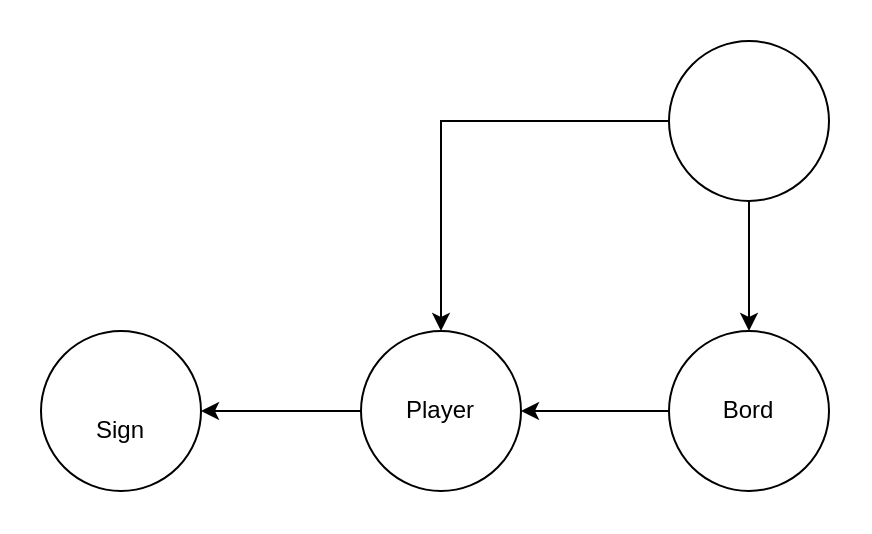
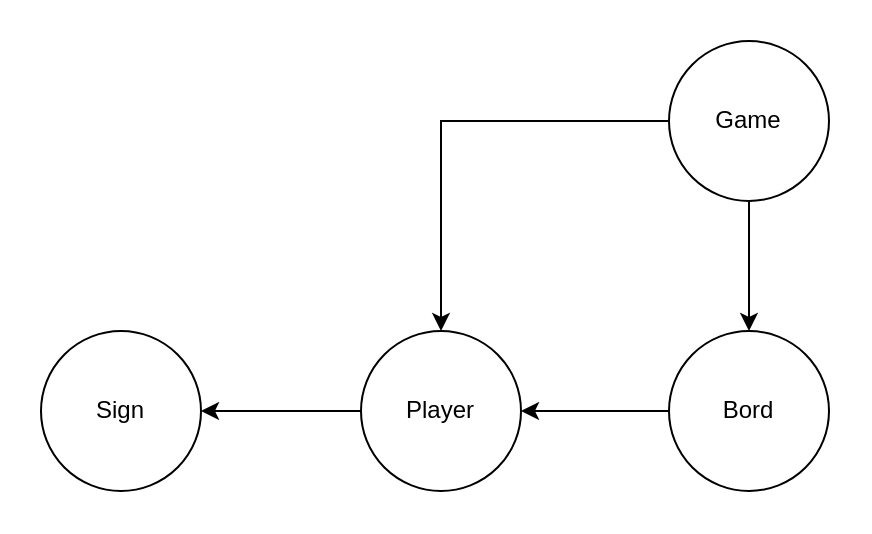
none -> (749, 121)
(121, 431) -> (121, 411)
